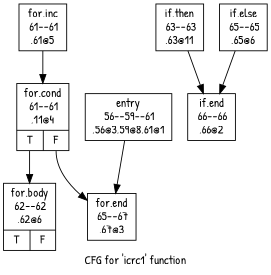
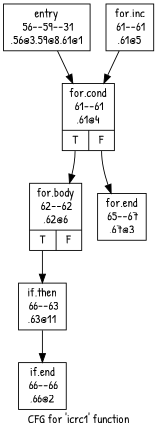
(180, 27) -> (42, 306)
(243, 27) -> none
(129, 117) -> (47, 27)
(43, 120) -> (88, 120)
(121, 163) -> (63, 63)
none -> (42, 262)
